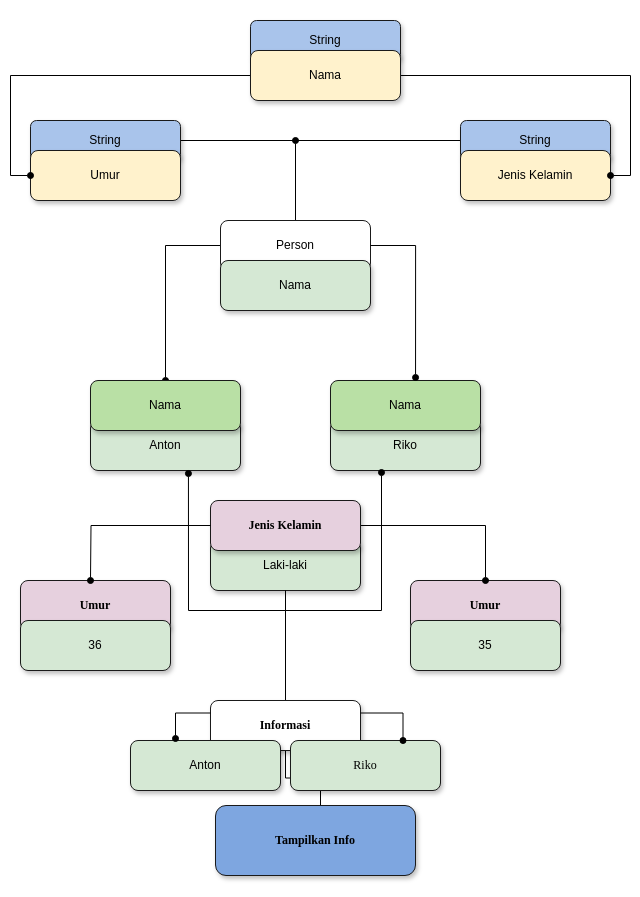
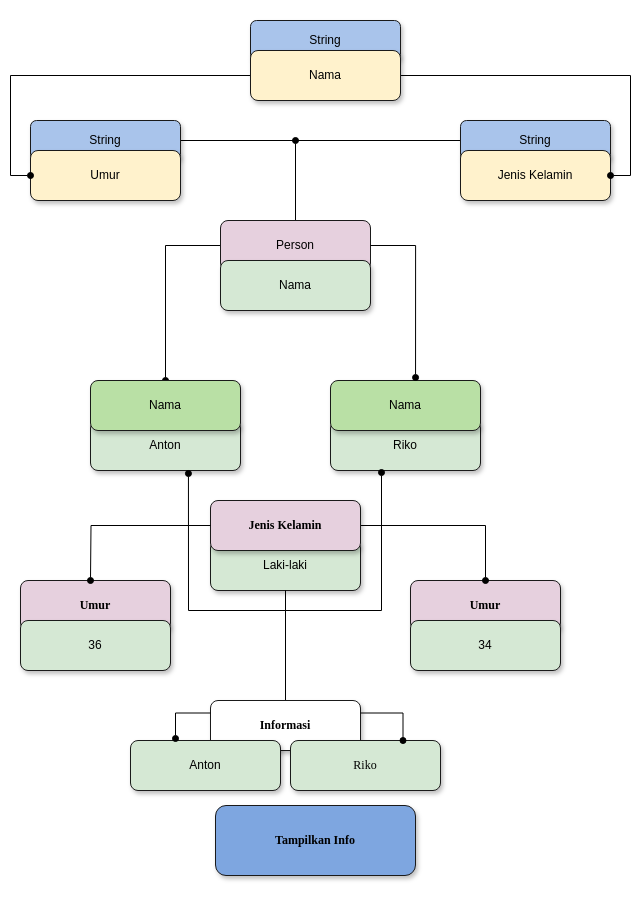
(296, 246) -> (296, 246)
(486, 646) -> (486, 646)
(286, 766) -> none
